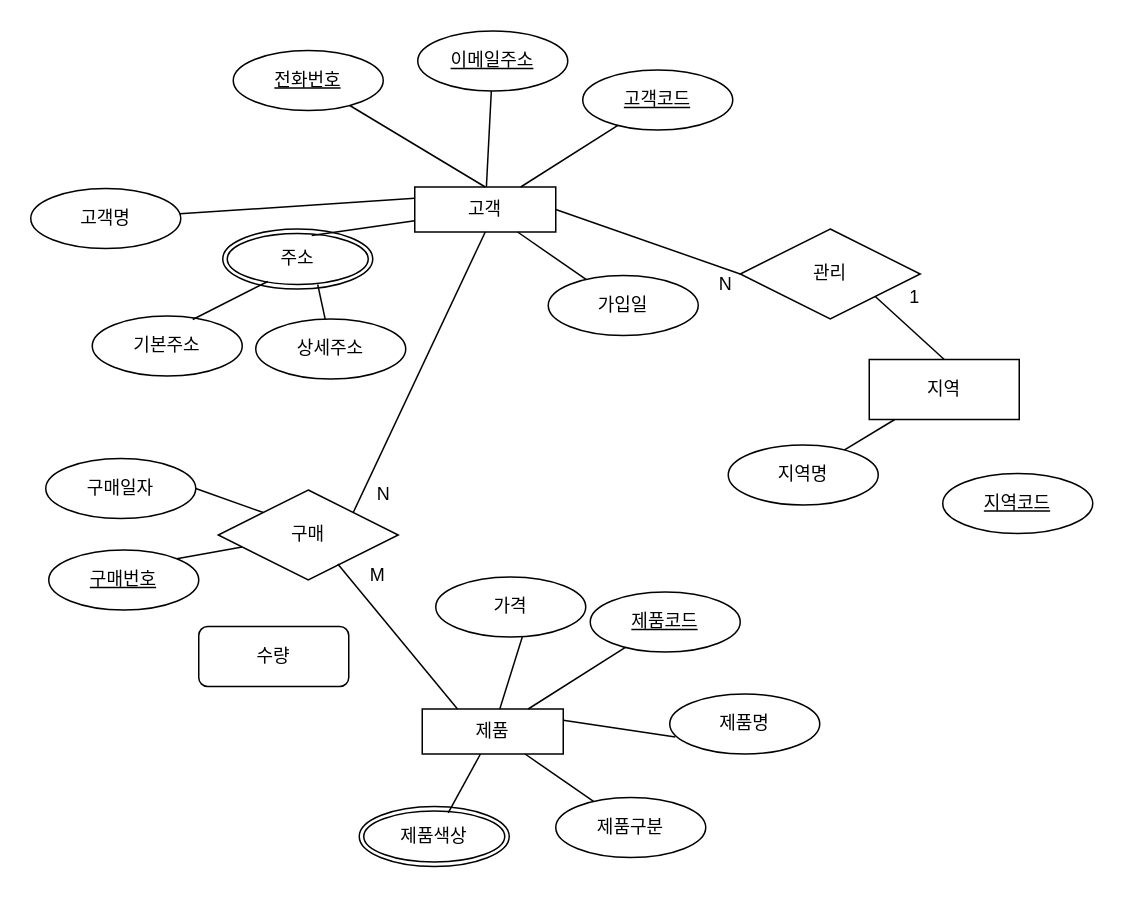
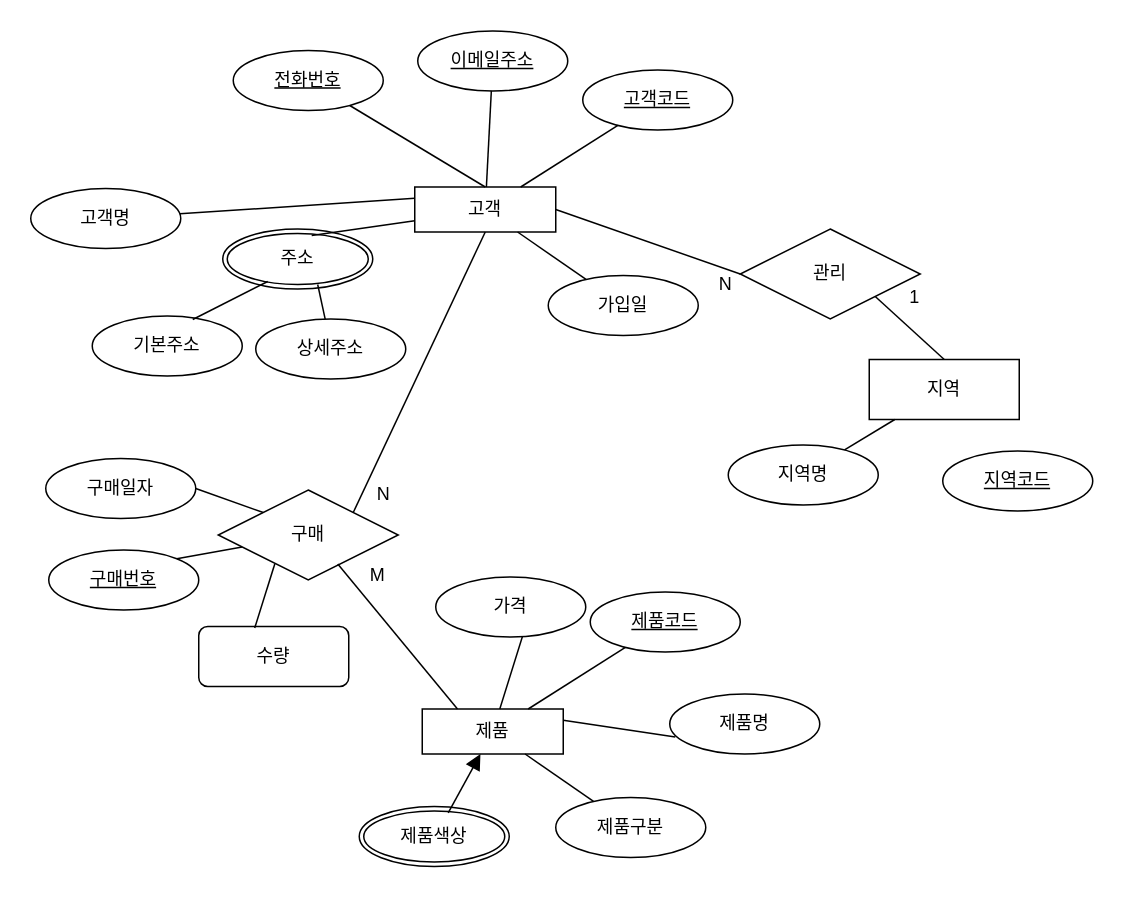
(1018, 503) -> (1018, 481)
none -> (265, 595)
(476, 762) -> (472, 769)
